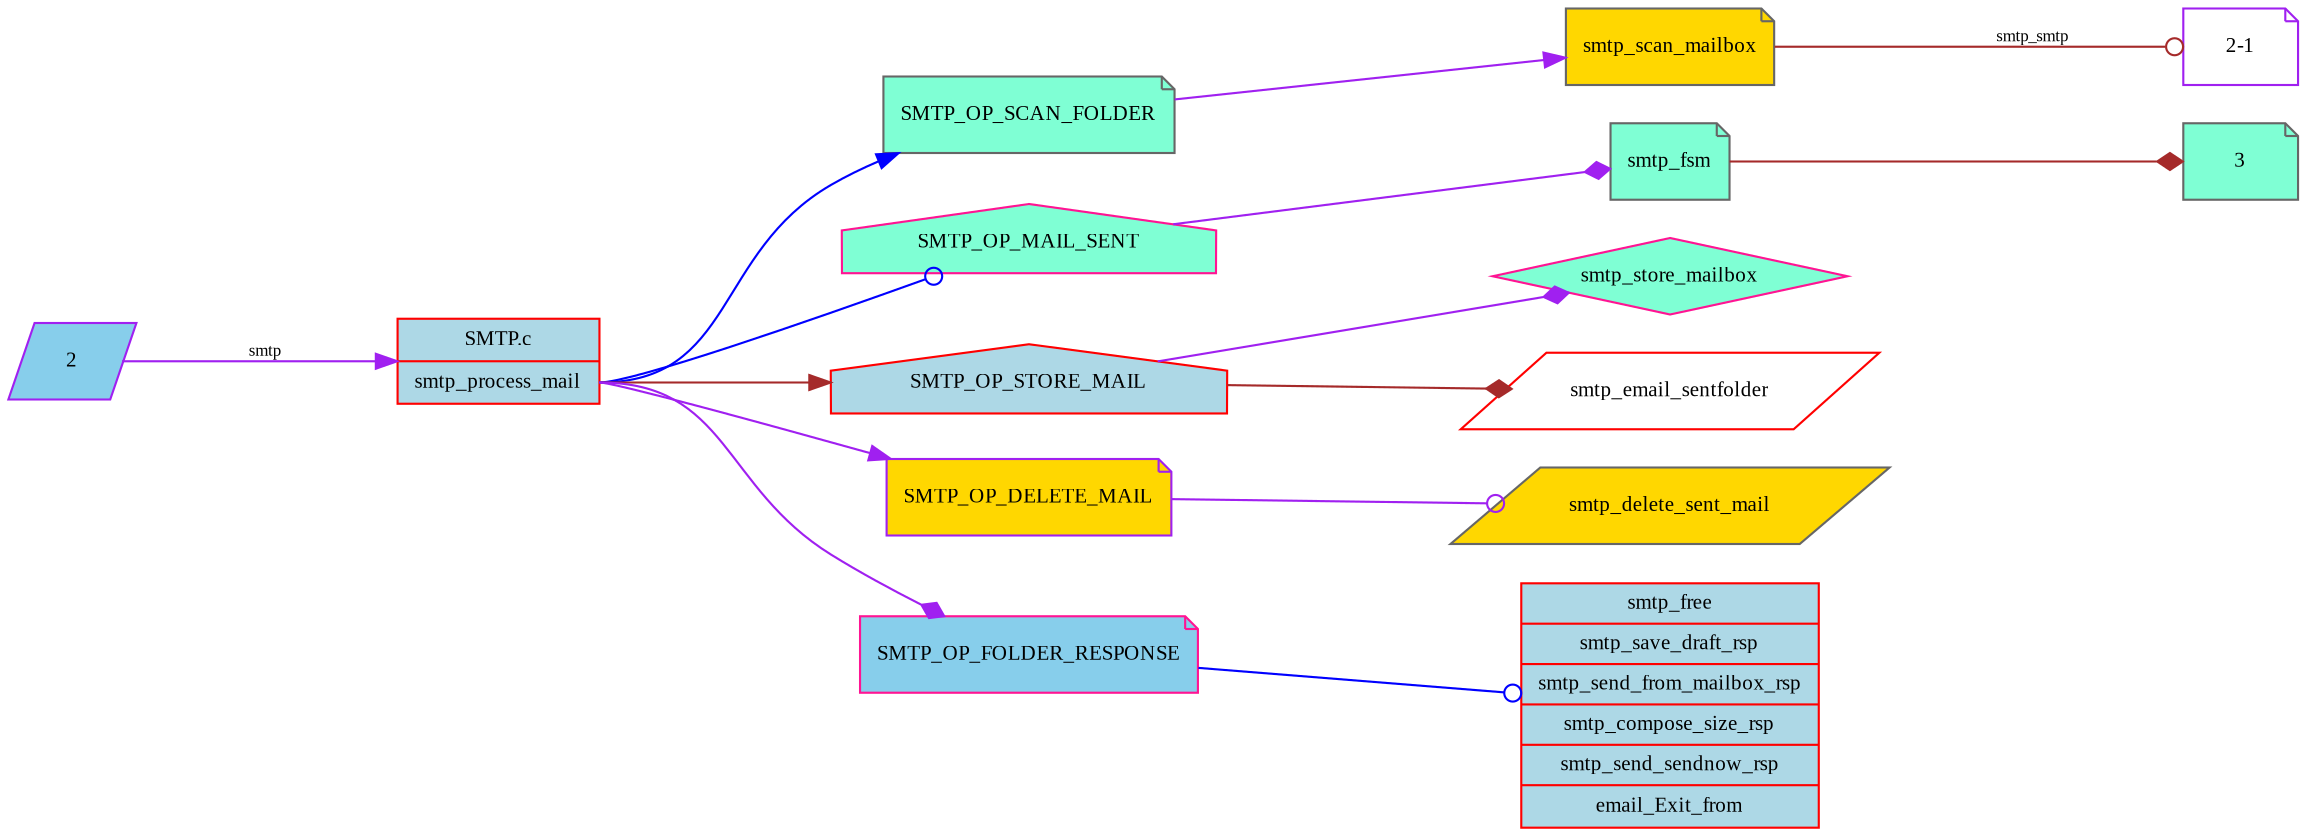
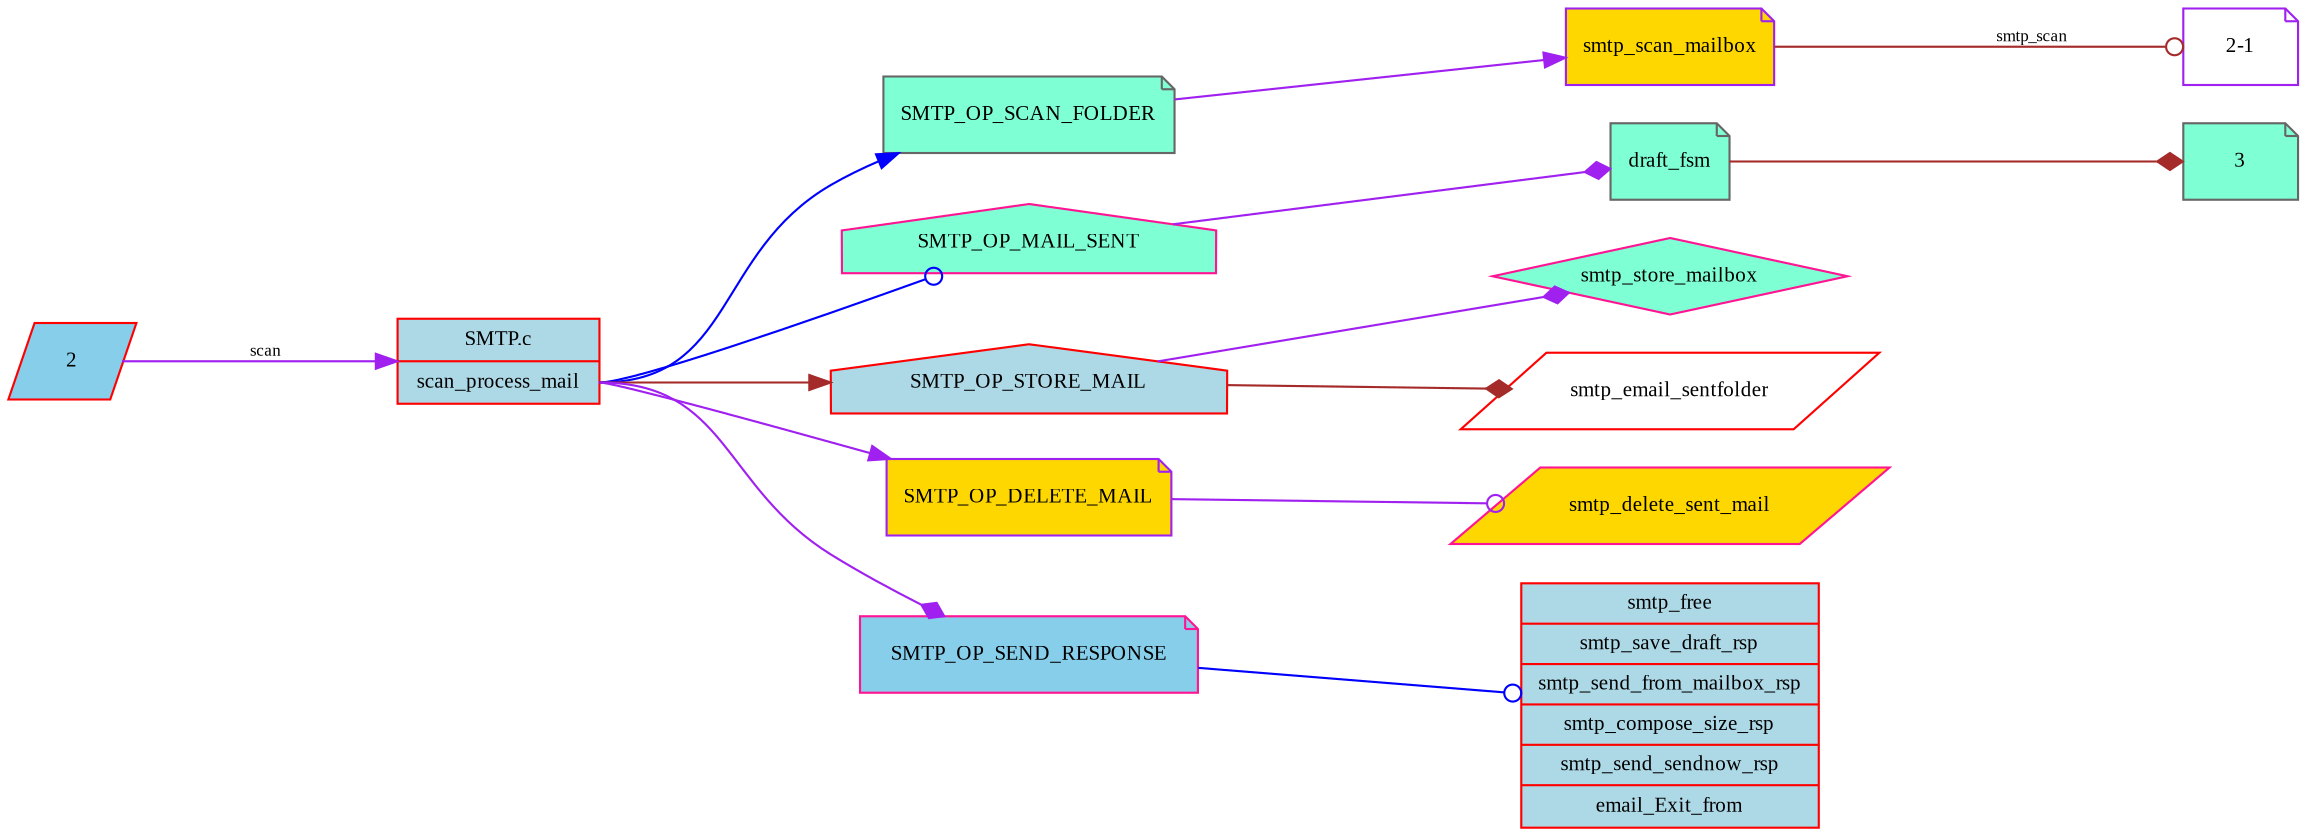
(2032, 37) -> (2032, 37)
(1670, 47) -> (1670, 47)
(1670, 162) -> (1670, 162)
(266, 352) -> (266, 352)
(72, 361) -> (72, 361)
(499, 381) -> (499, 381)
(1670, 506) -> (1670, 506)
(1029, 654) -> (1029, 654)
